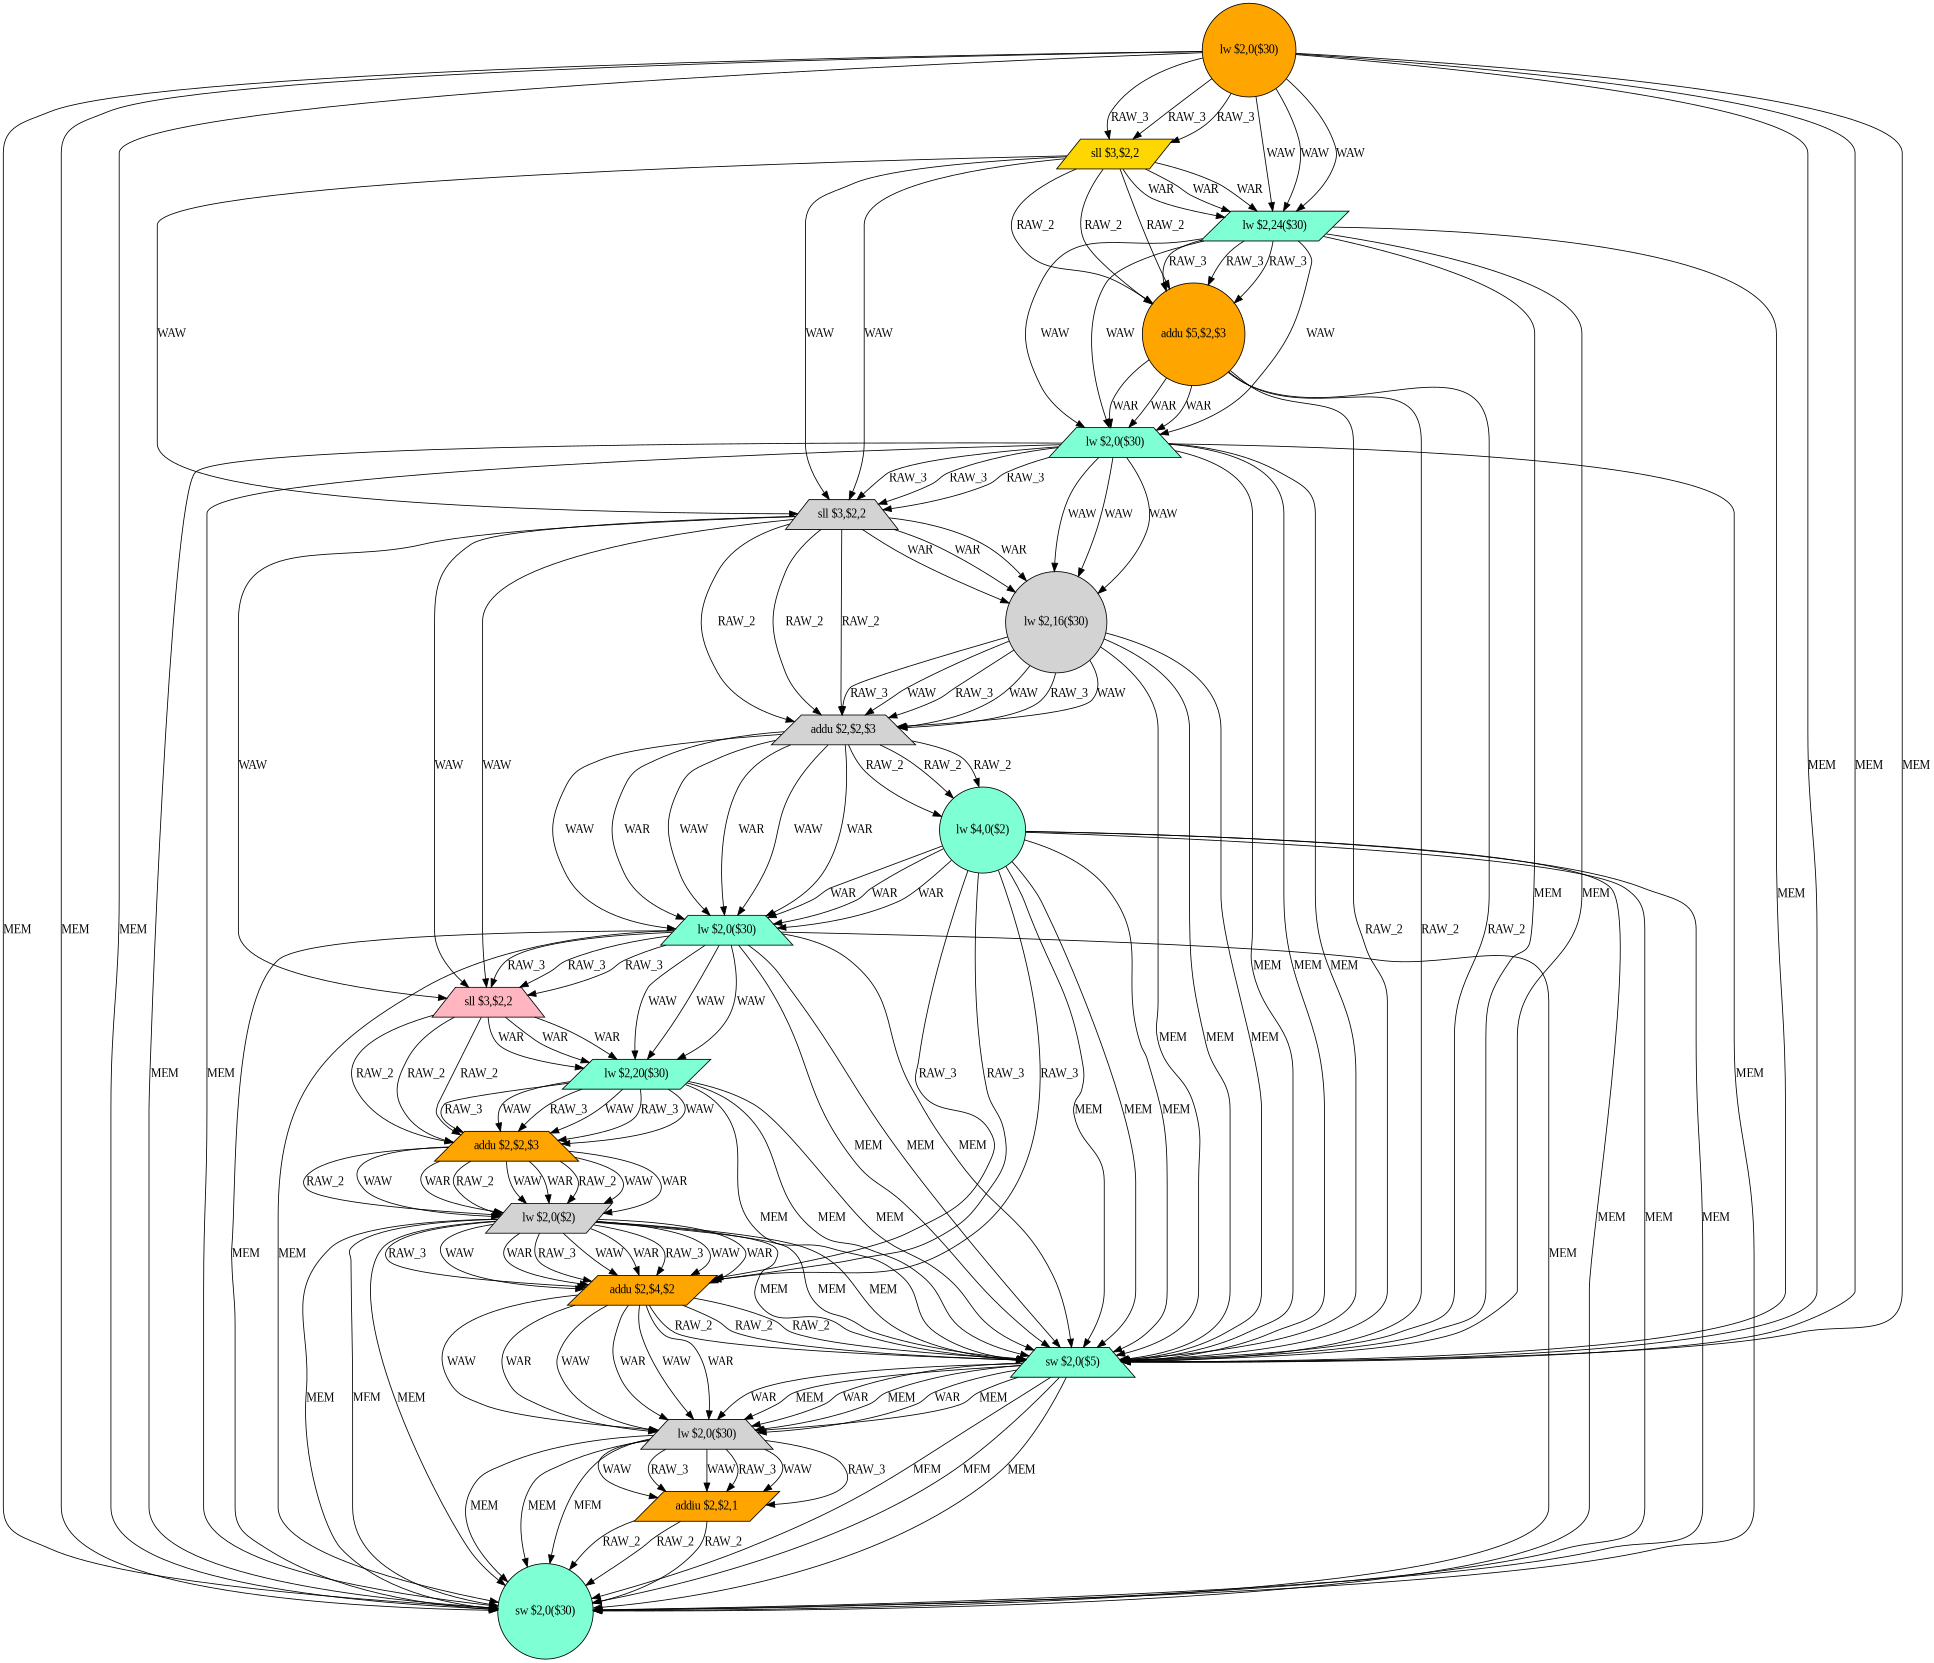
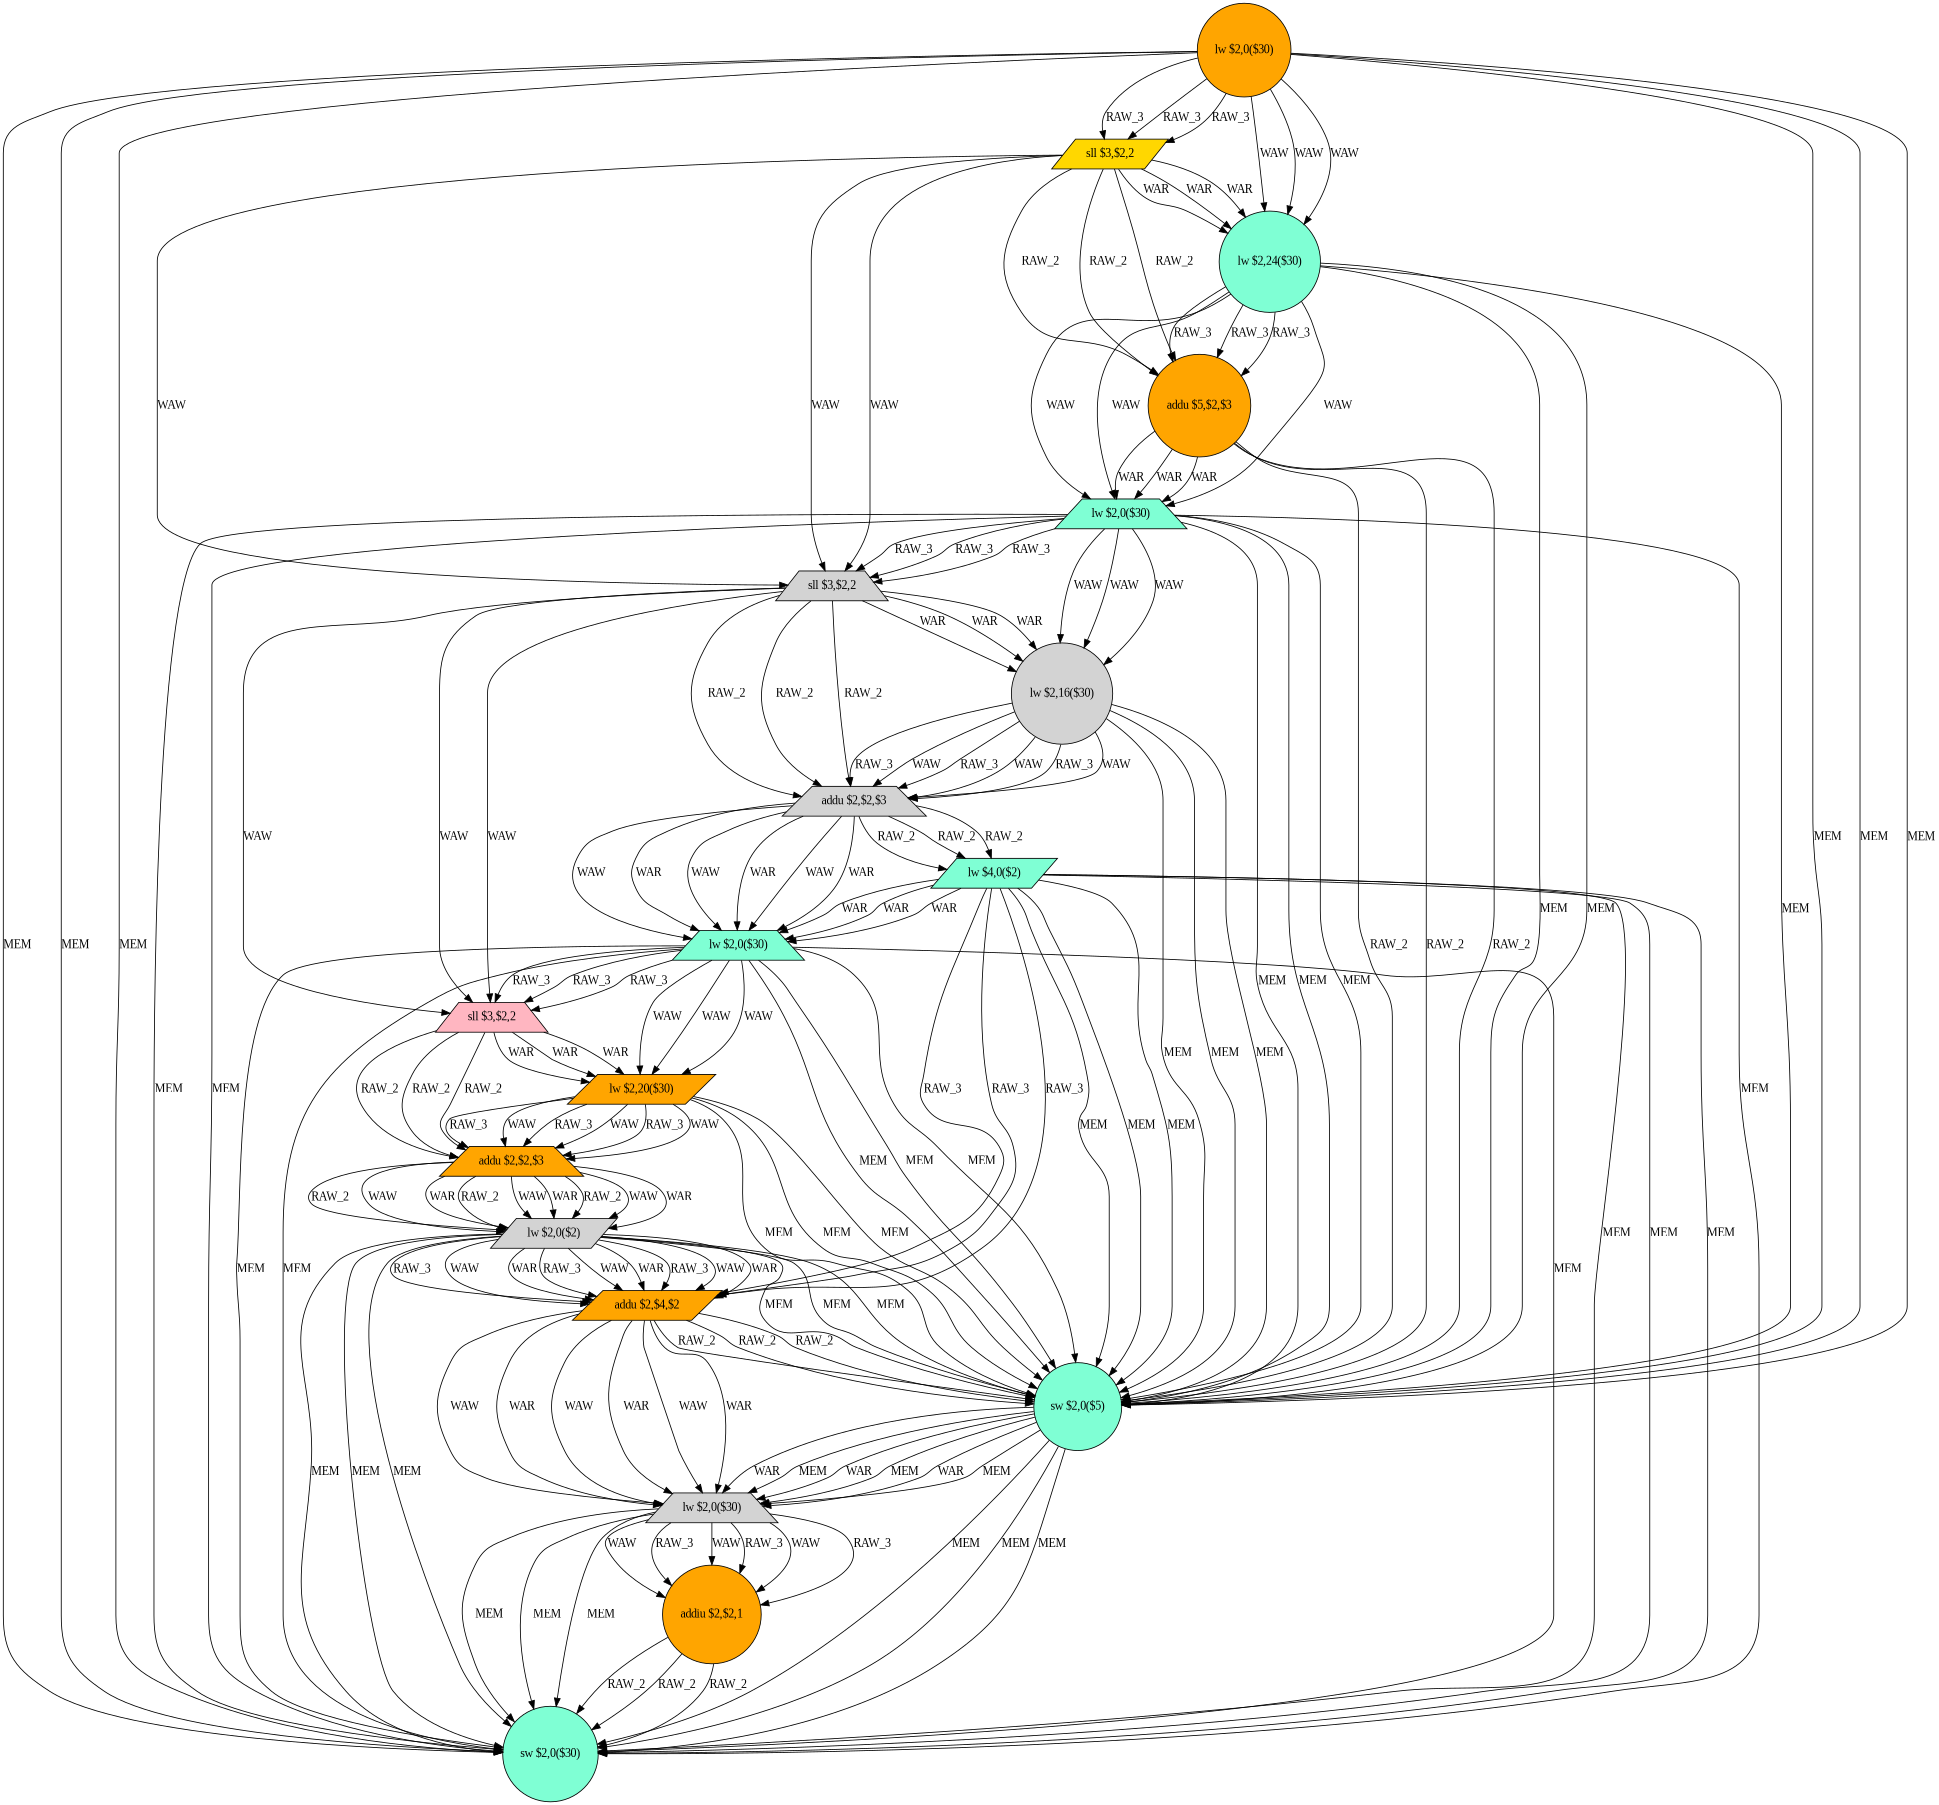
(1275, 226) -> (1270, 262)
(983, 830) -> (994, 873)
(637, 1074) -> (642, 1089)
(1073, 1362) -> (1078, 1407)
(707, 1506) -> (712, 1614)
